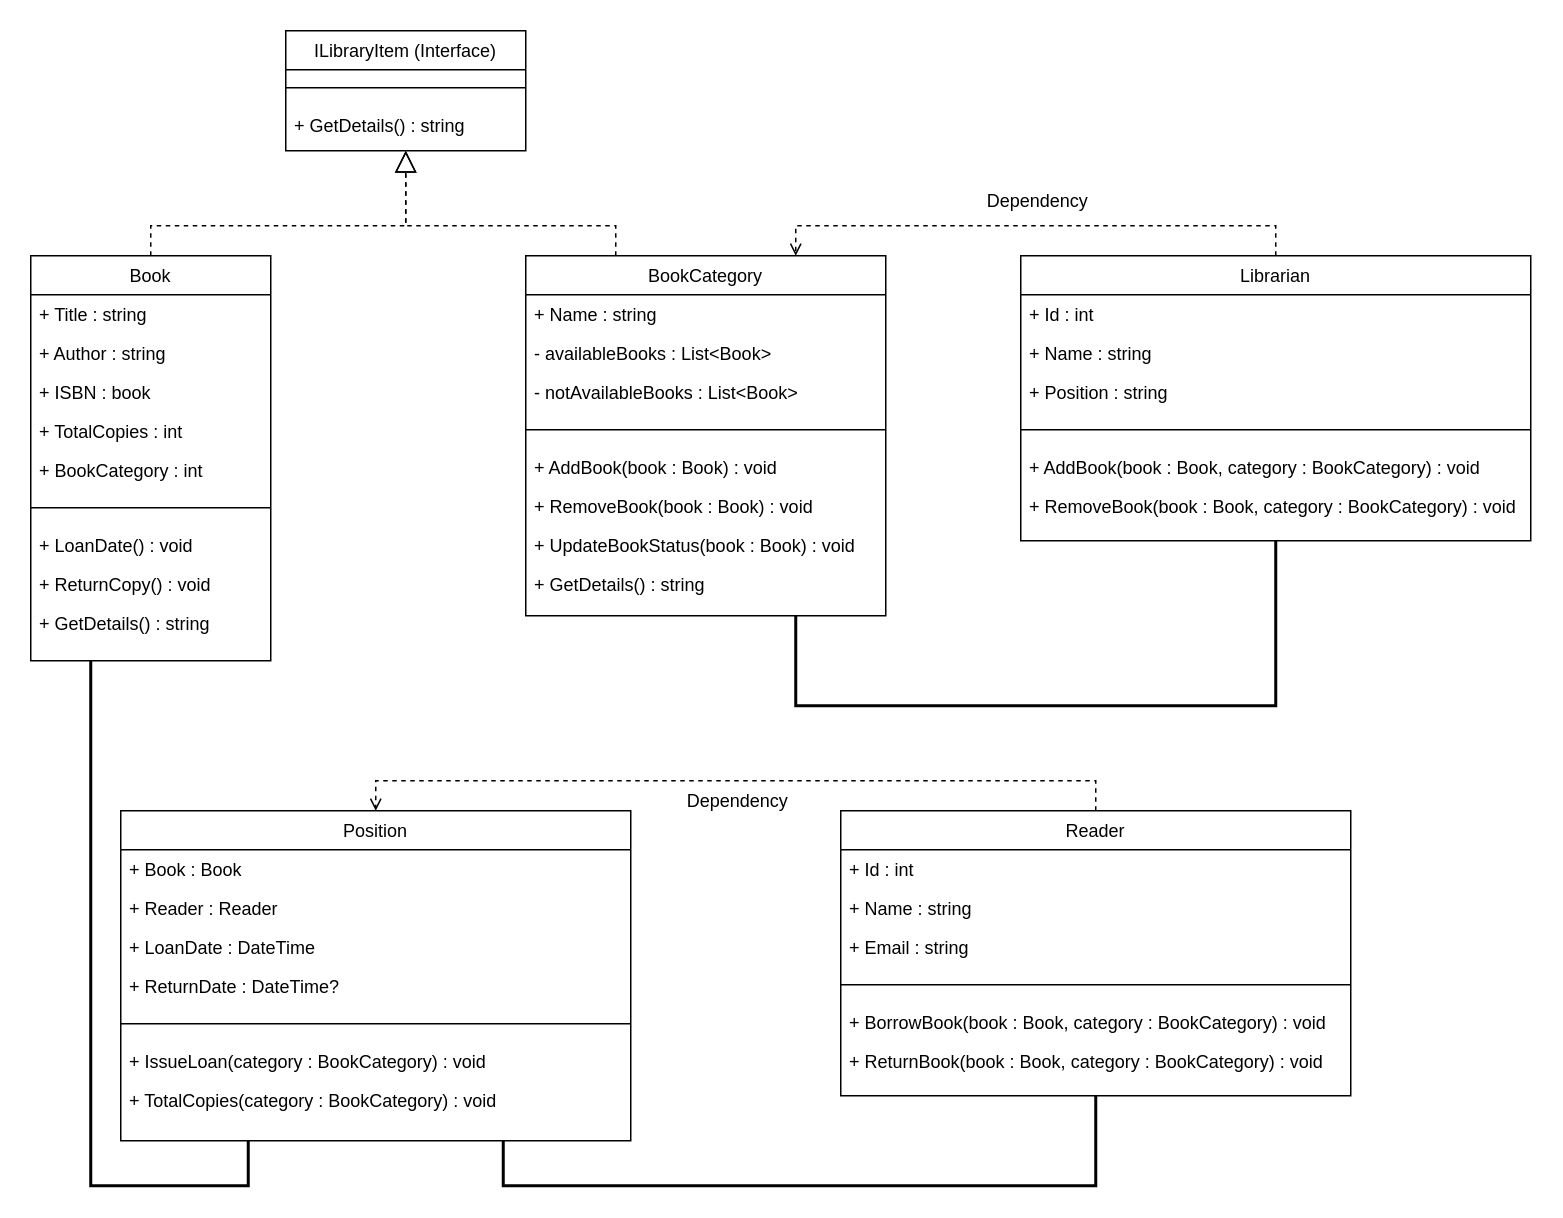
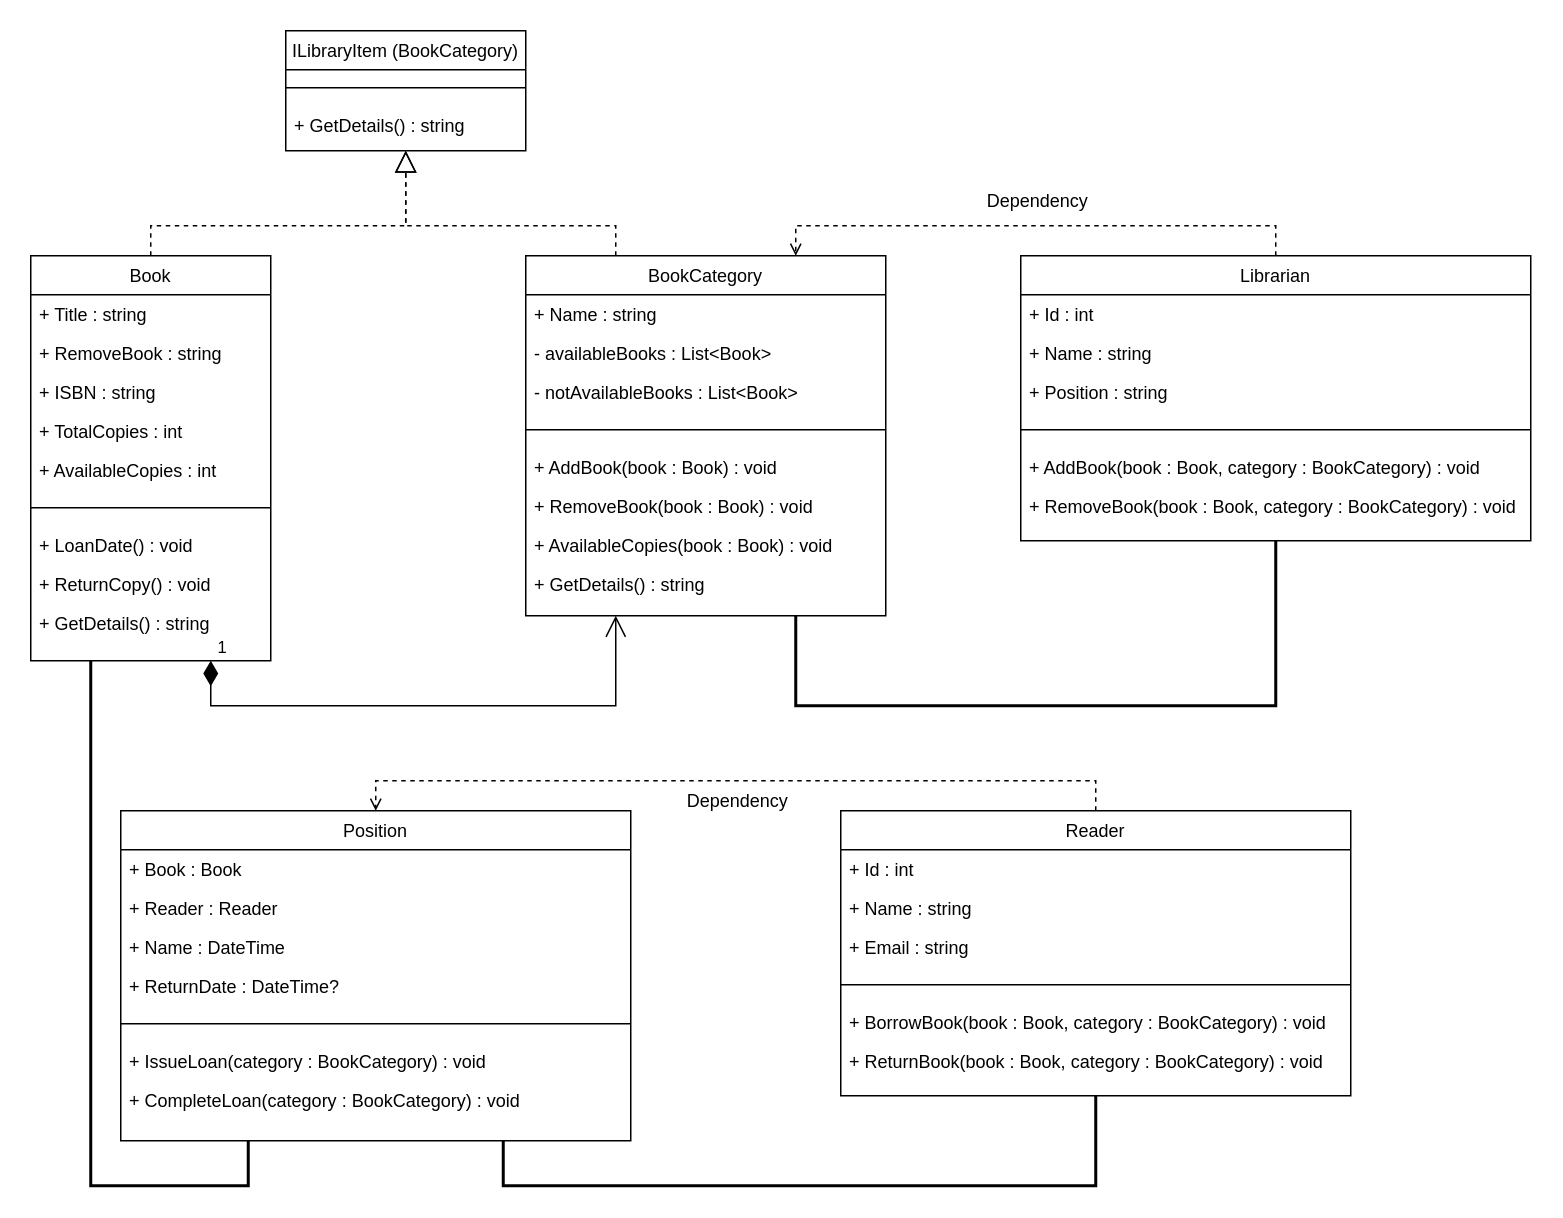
(405, 51) -> (405, 51)
(113, 354) -> (133, 354)
(95, 393) -> (103, 393)
(128, 471) -> (134, 471)
(707, 546) -> (692, 546)
none -> (446, 706)
(223, 948) -> (203, 948)
(332, 1101) -> (340, 1101)
